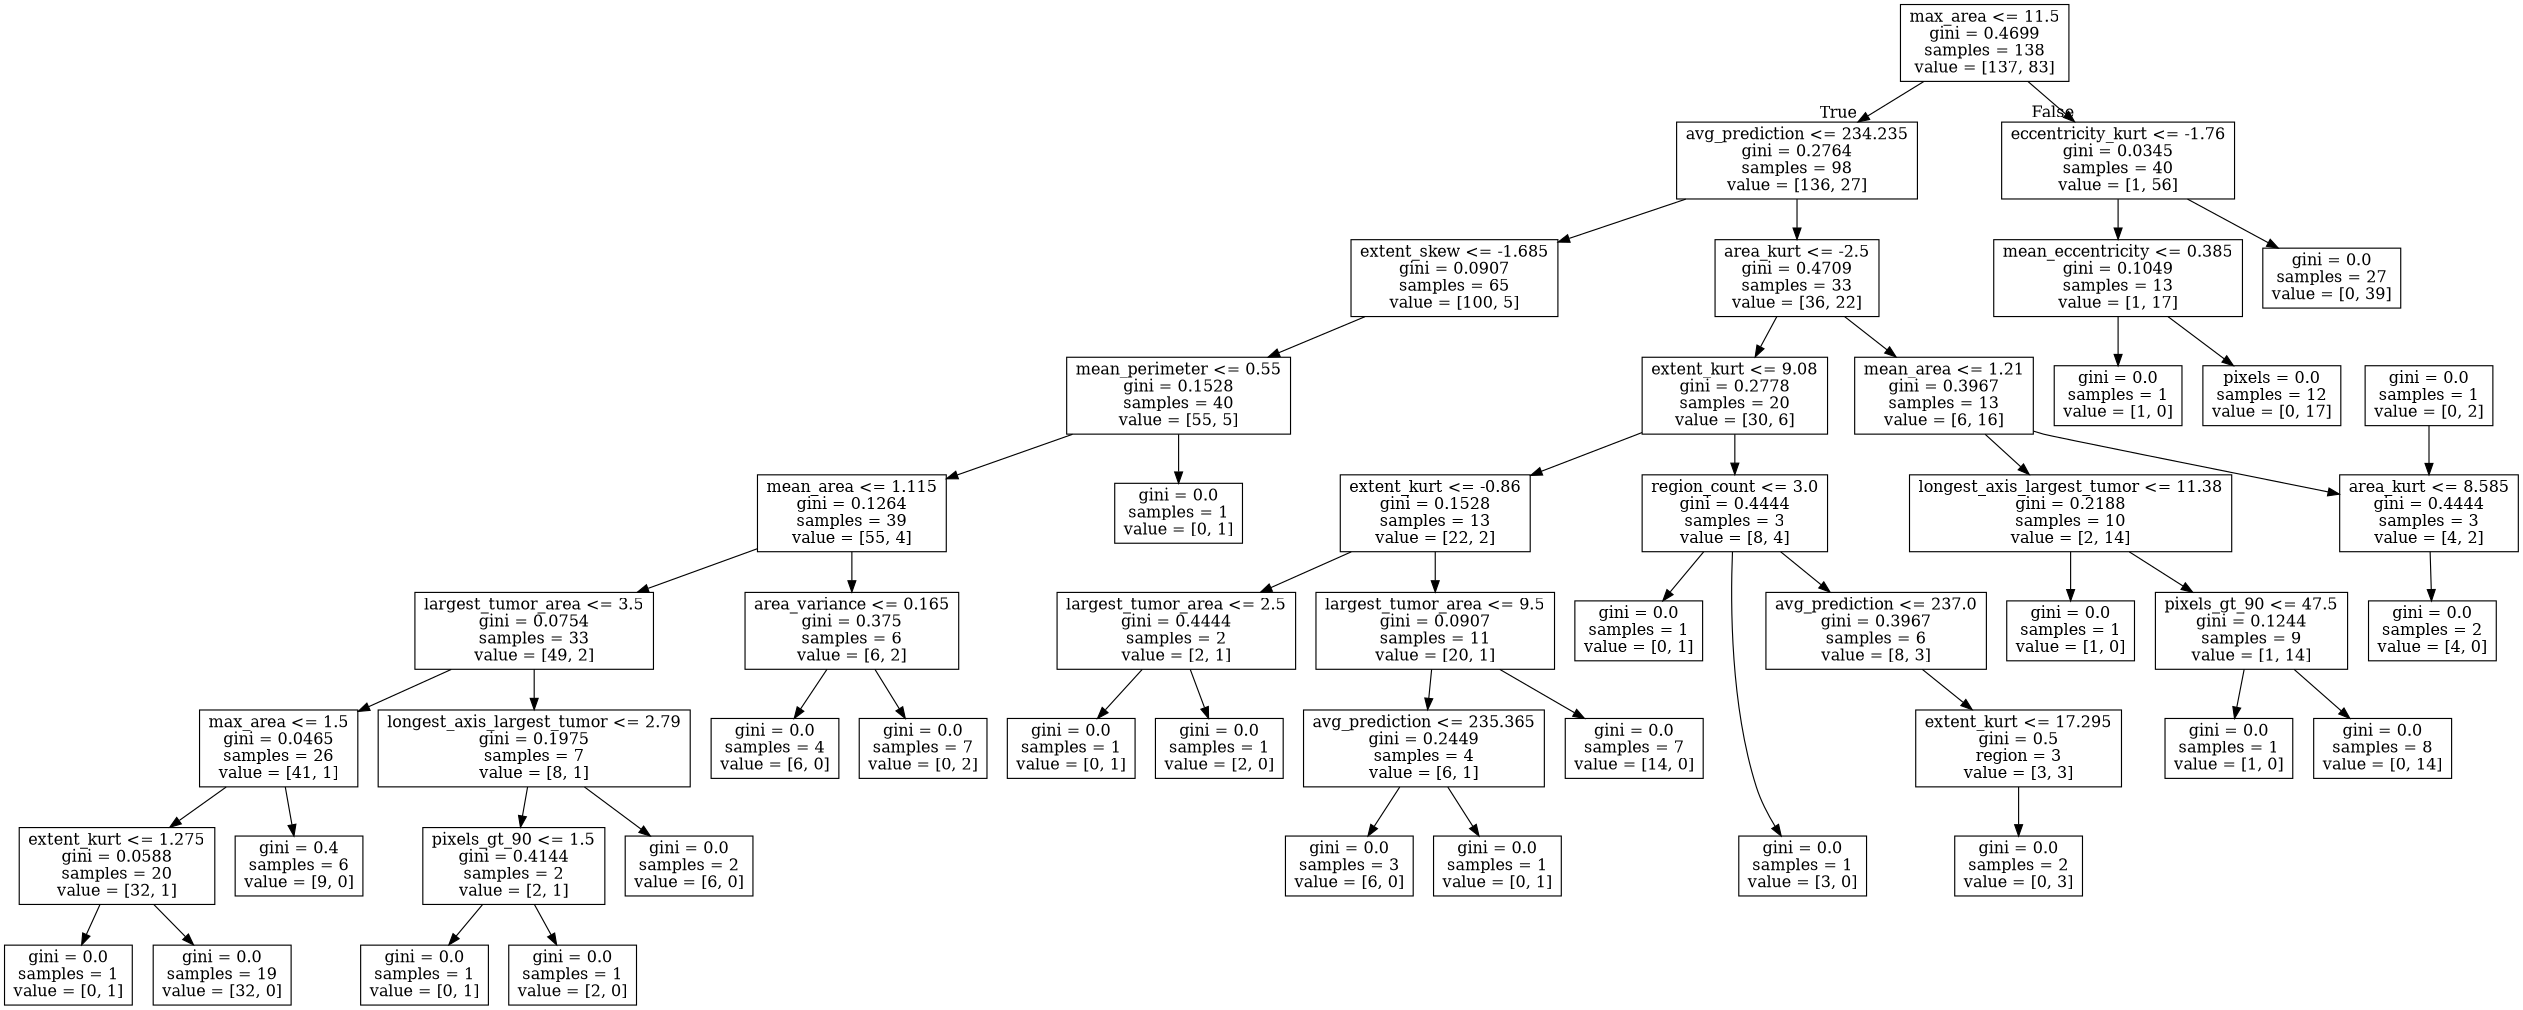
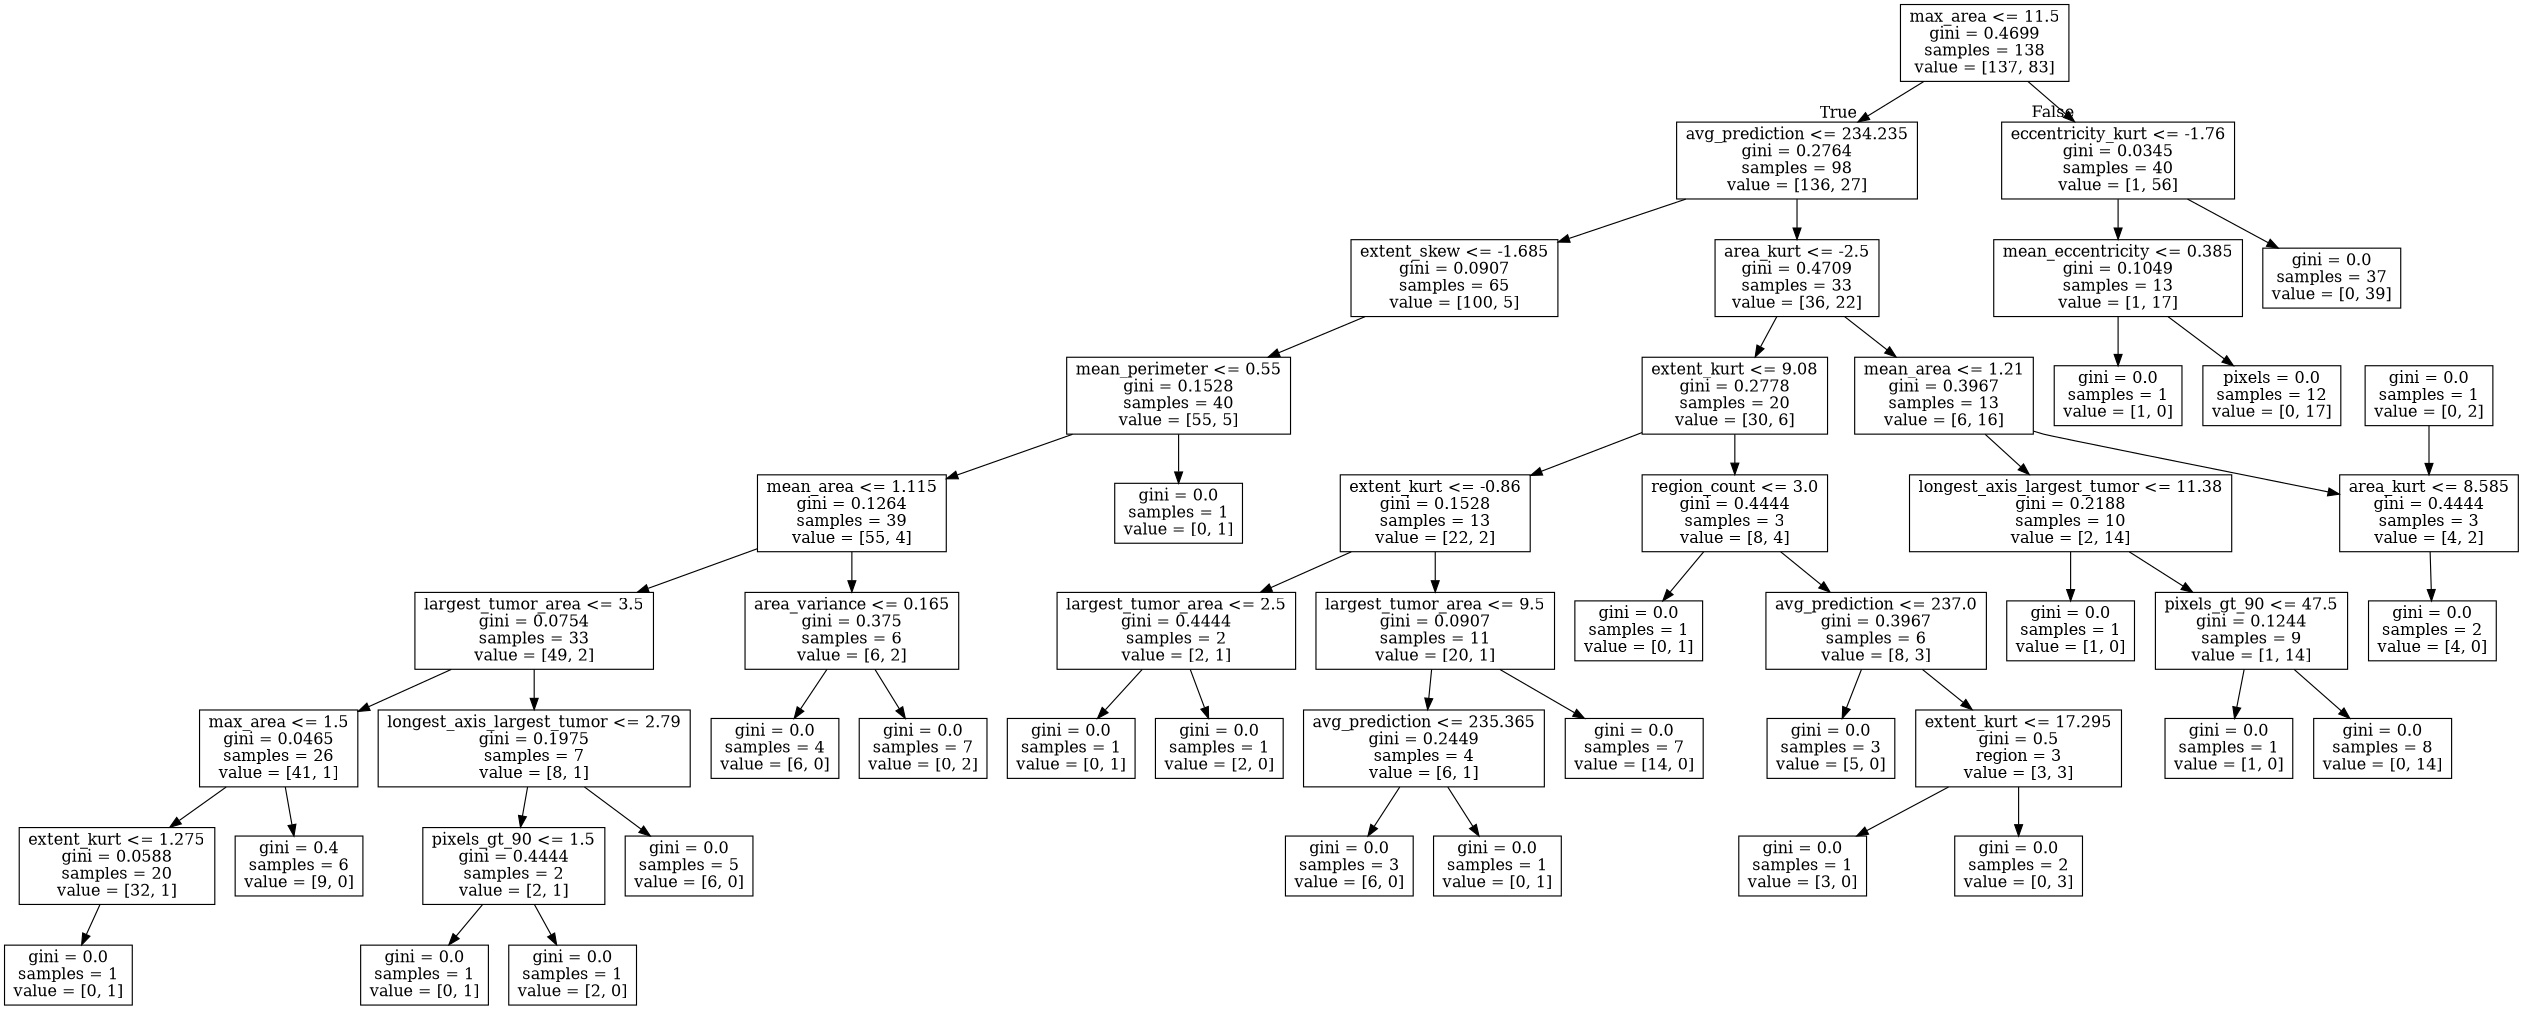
(2332, 278) -> (2332, 278)
(1737, 692) -> (1908, 809)
none -> (1831, 748)
(514, 866) -> (514, 866)
(689, 866) -> (689, 866)
(222, 975) -> none
